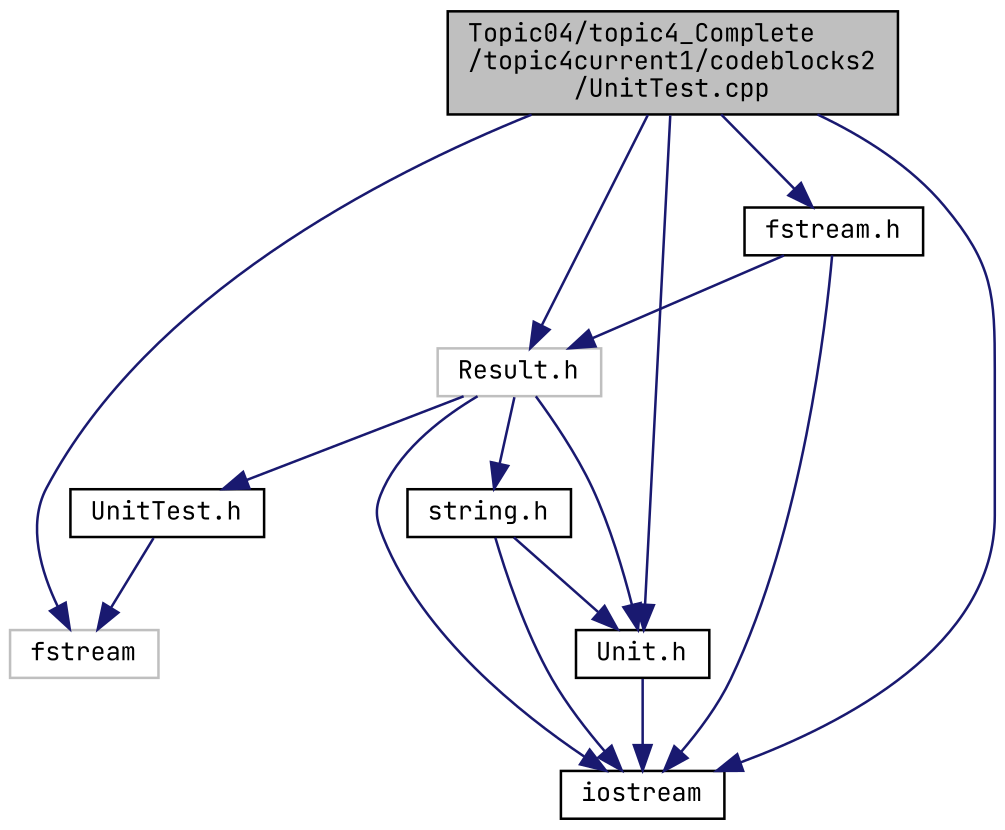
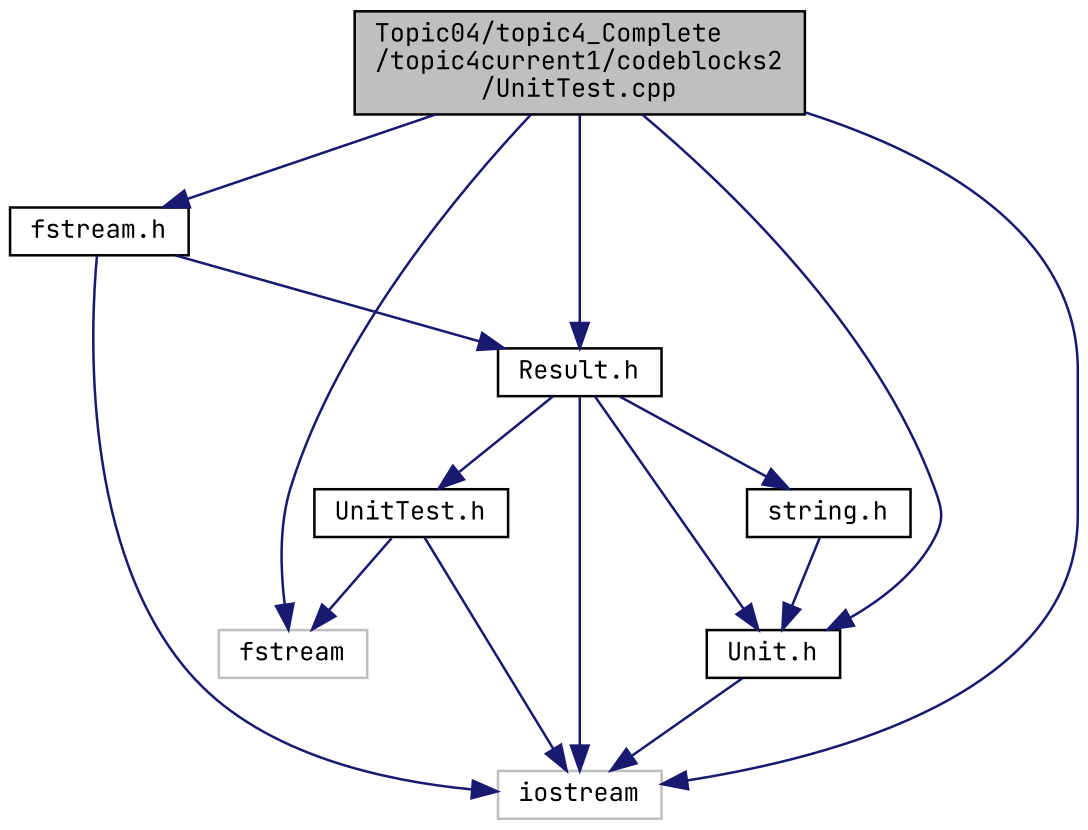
(519, 372) -> (580, 372)
(538, 651) -> (489, 643)
(643, 795) -> (580, 795)
